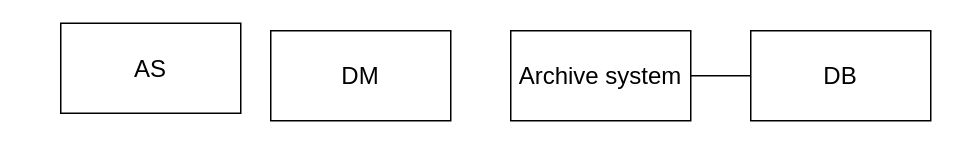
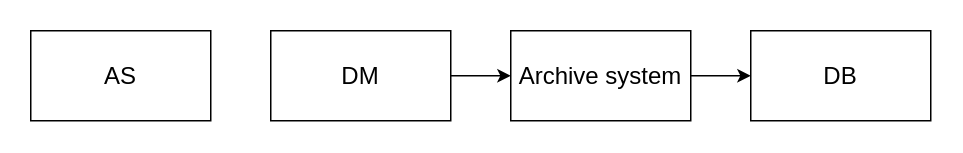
(151, 68) -> (121, 76)
none -> (476, 76)
(743, 76) -> (739, 76)
